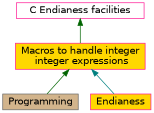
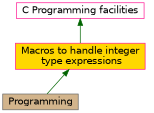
(80, 11) -> (80, 11)
(80, 56) -> (80, 56)
(121, 102) -> none
